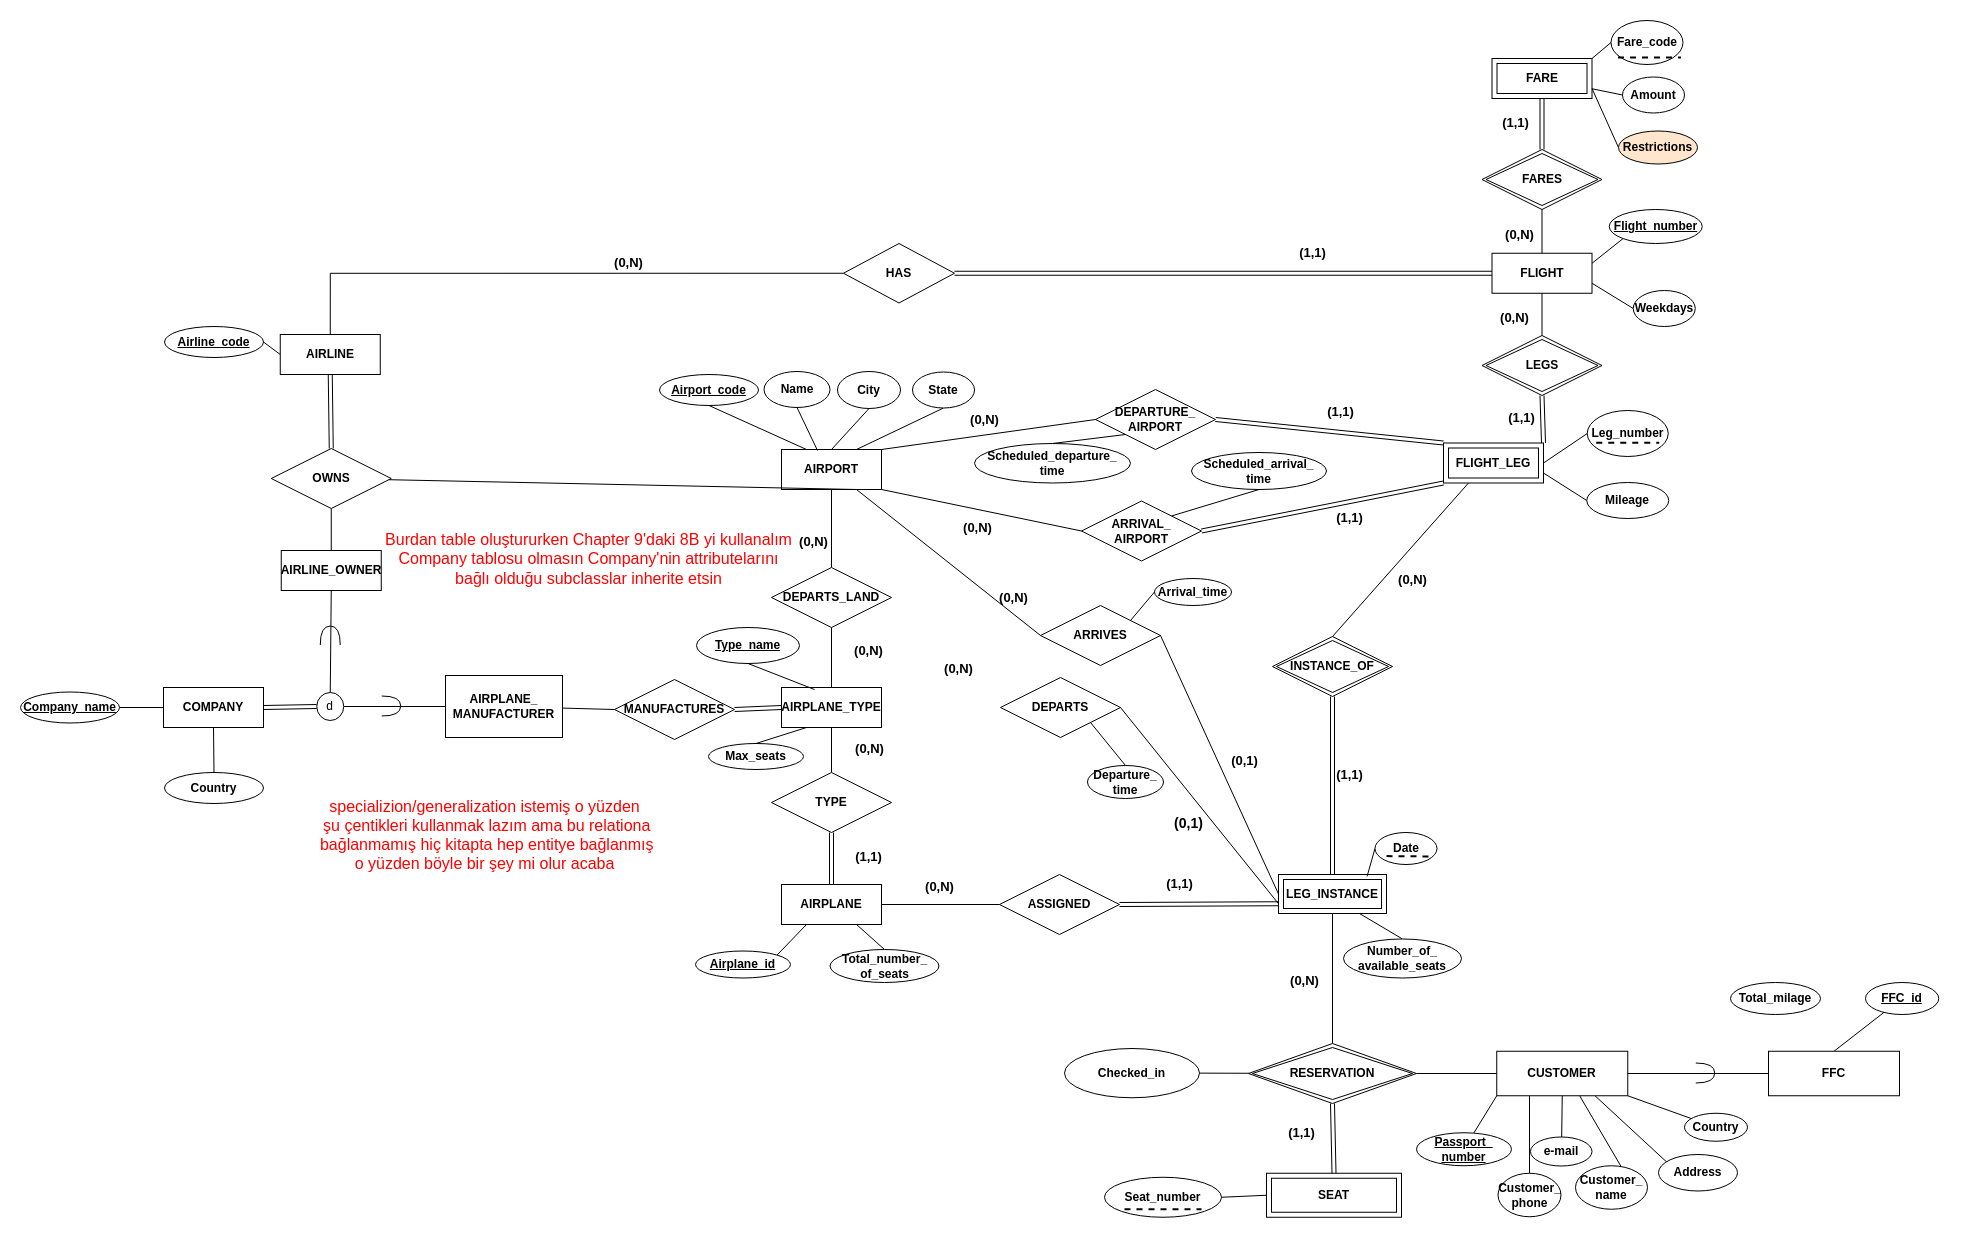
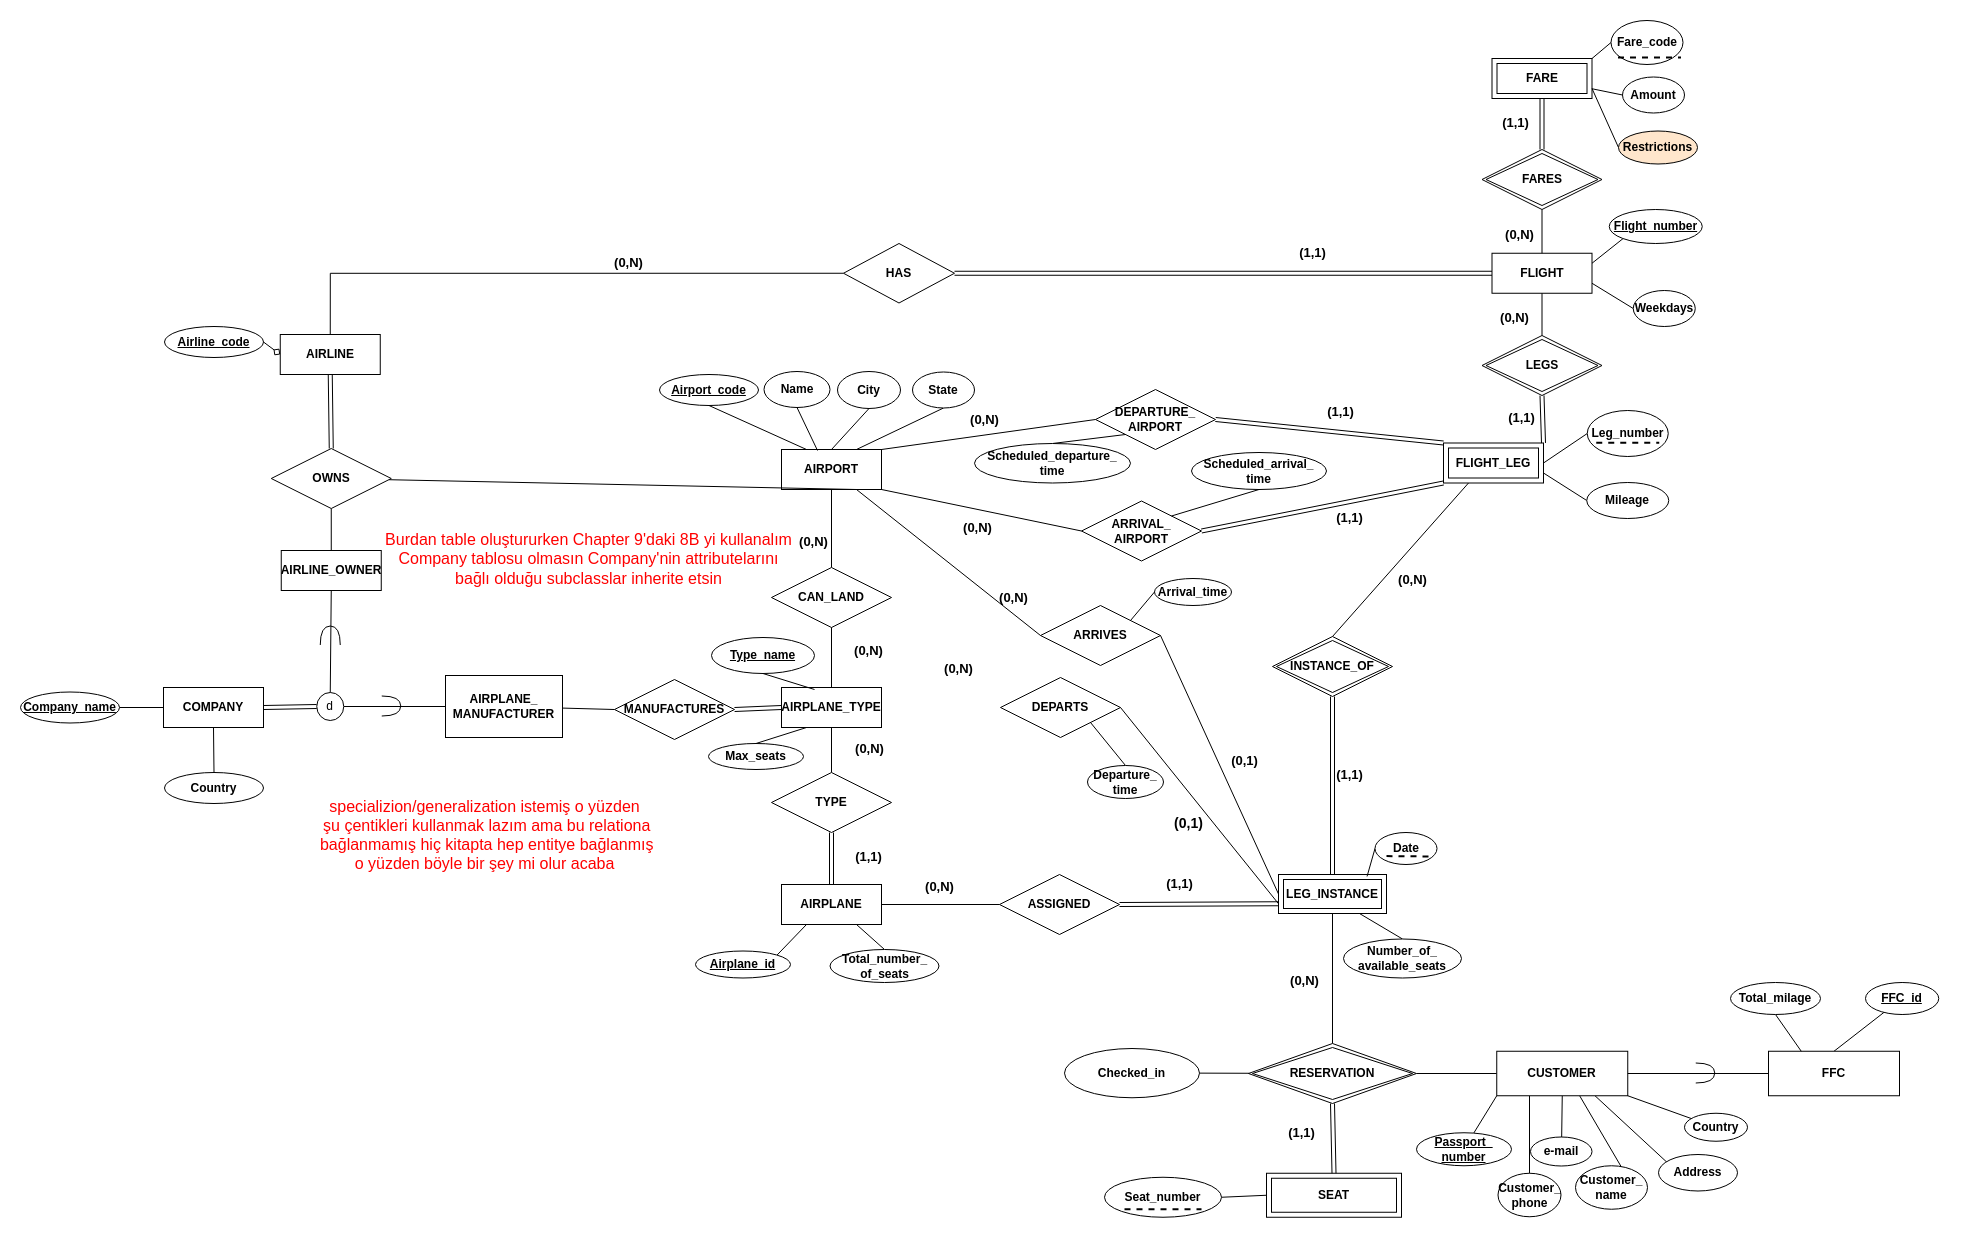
(276, 351) -> (273, 349)
(832, 598) -> (832, 598)
(748, 646) -> (763, 656)
none -> (1788, 1033)
